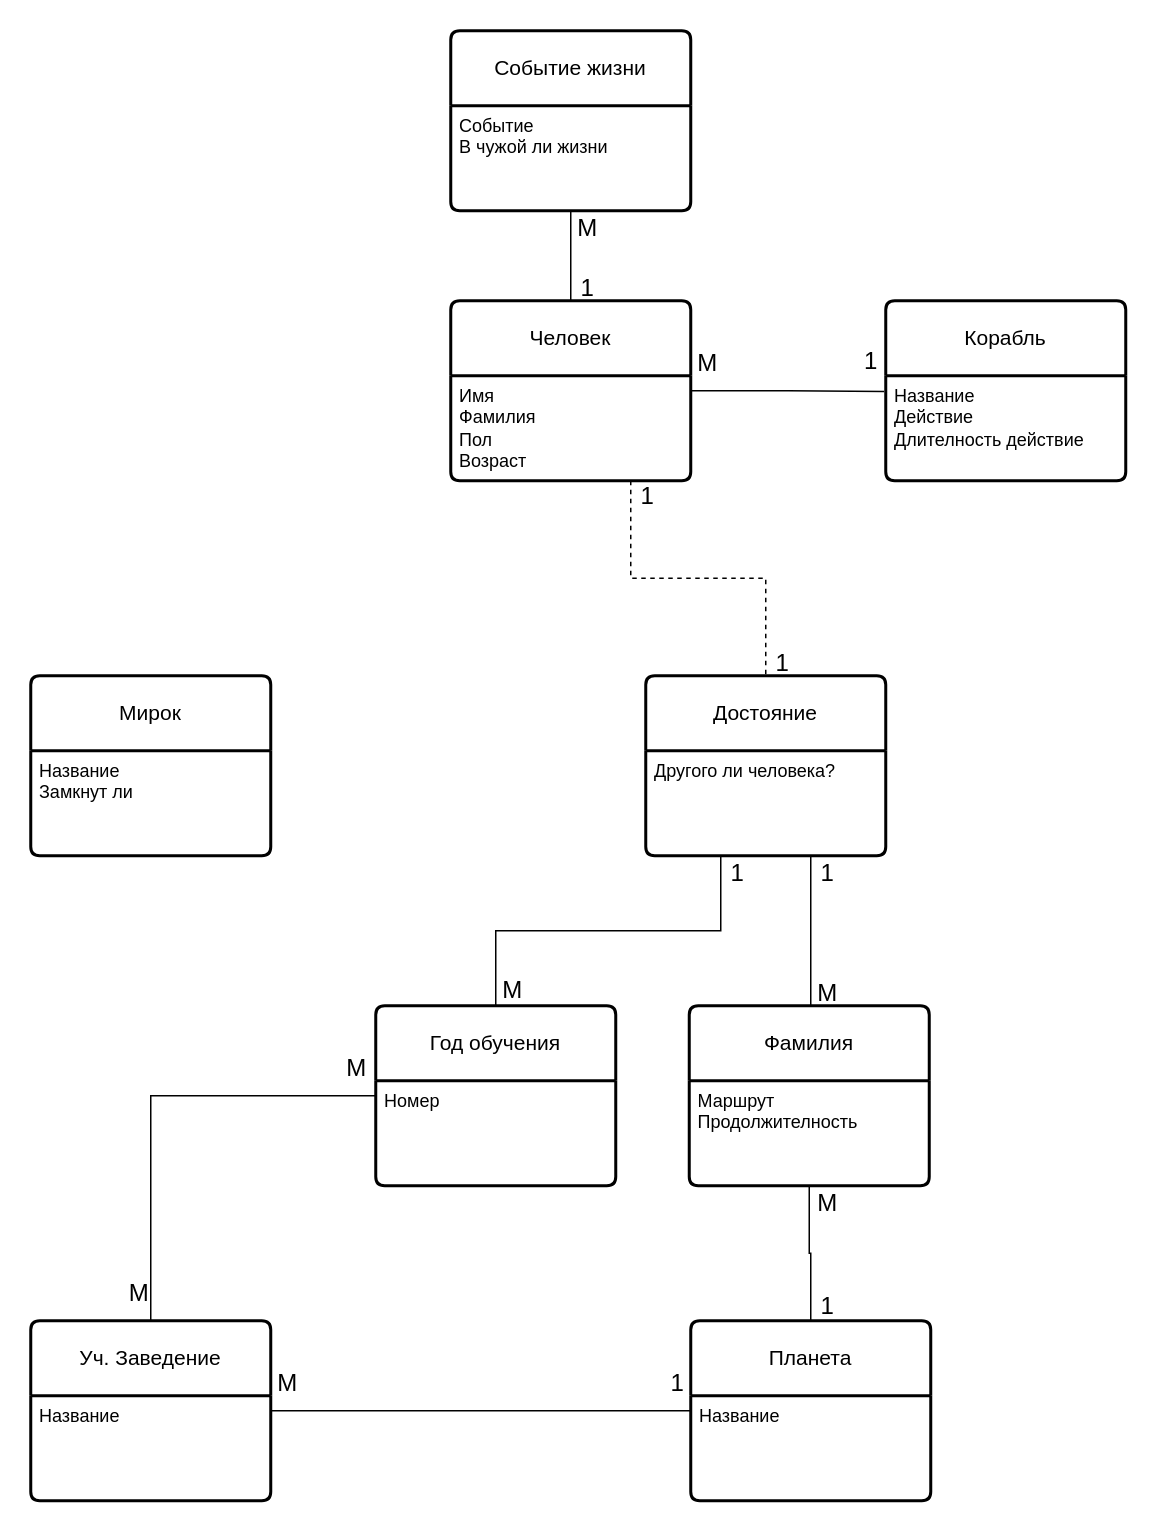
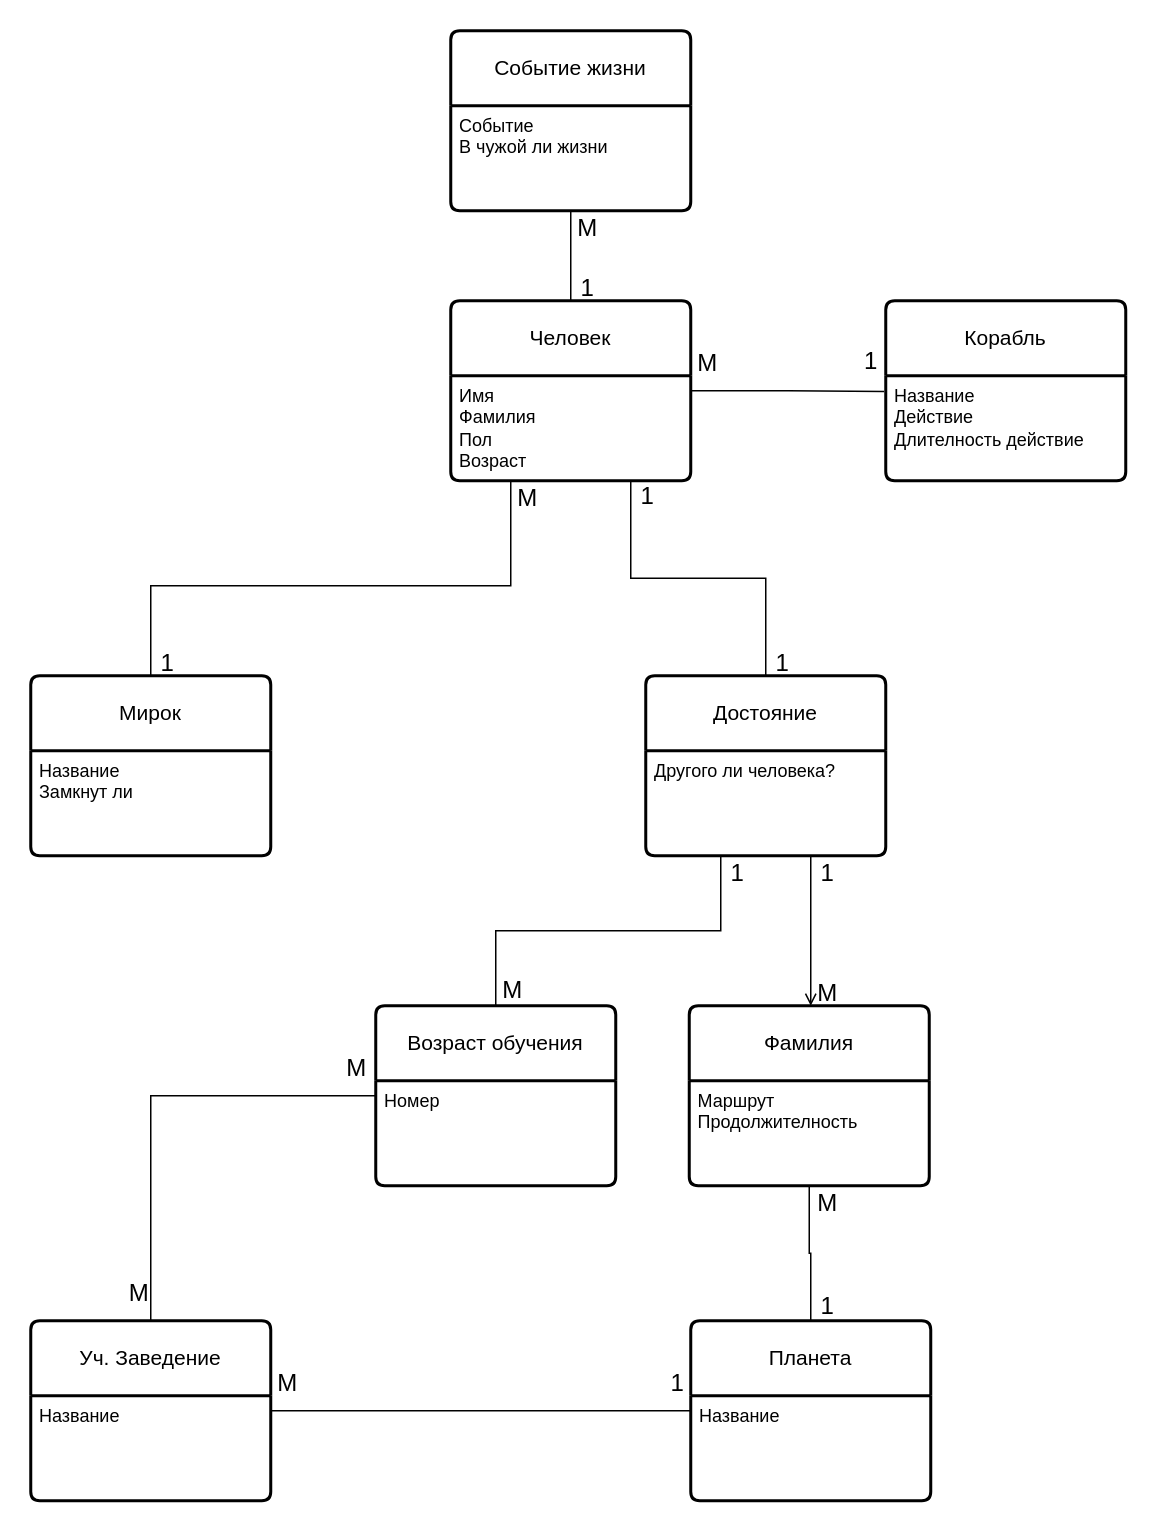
(696, 578) -> (696, 578)
none -> (338, 586)
(811, 999) -> (811, 998)
(496, 1043) -> (496, 1043)
